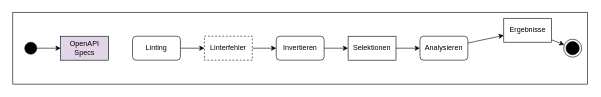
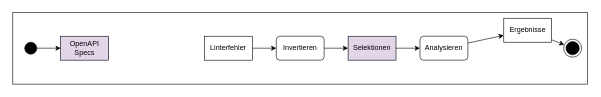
(156, 48) -> none
(198, 48) -> none
(228, 48) -> (228, 48)
(372, 48) -> (372, 48)
